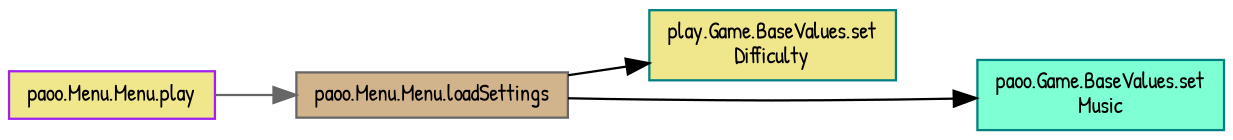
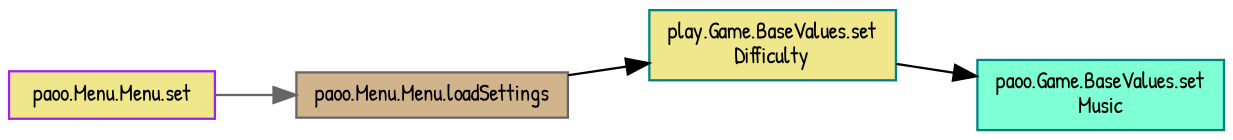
(112, 95) -> (112, 95)
(761, 100) -> (925, 68)
